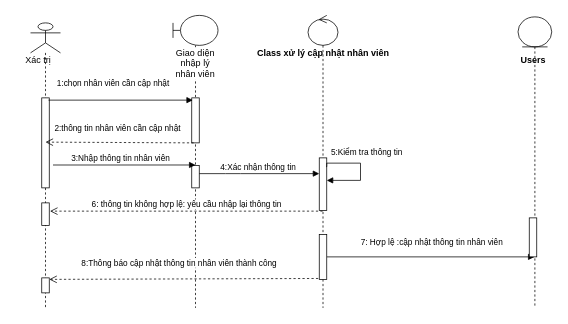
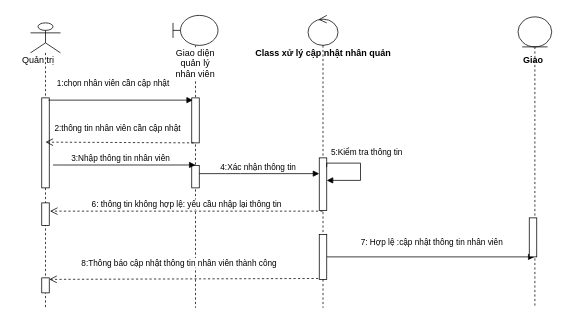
(323, 53) -> (323, 53)
(38, 60) -> (38, 60)
(533, 60) -> (533, 60)
(195, 64) -> (195, 64)
